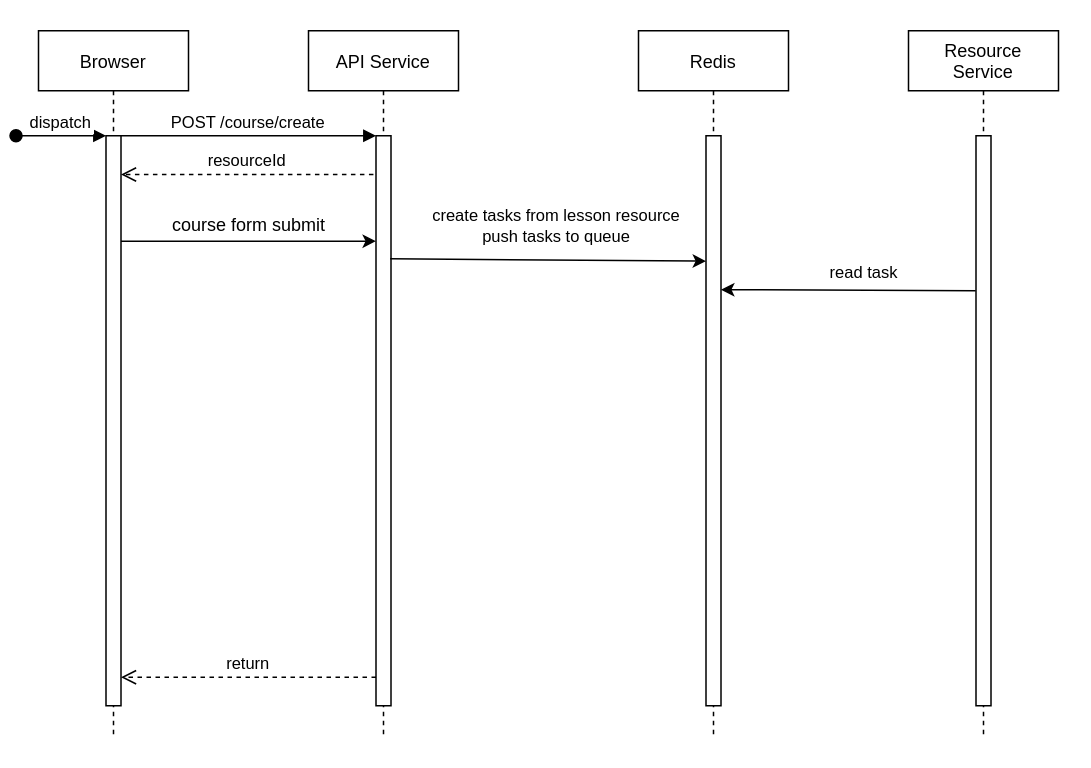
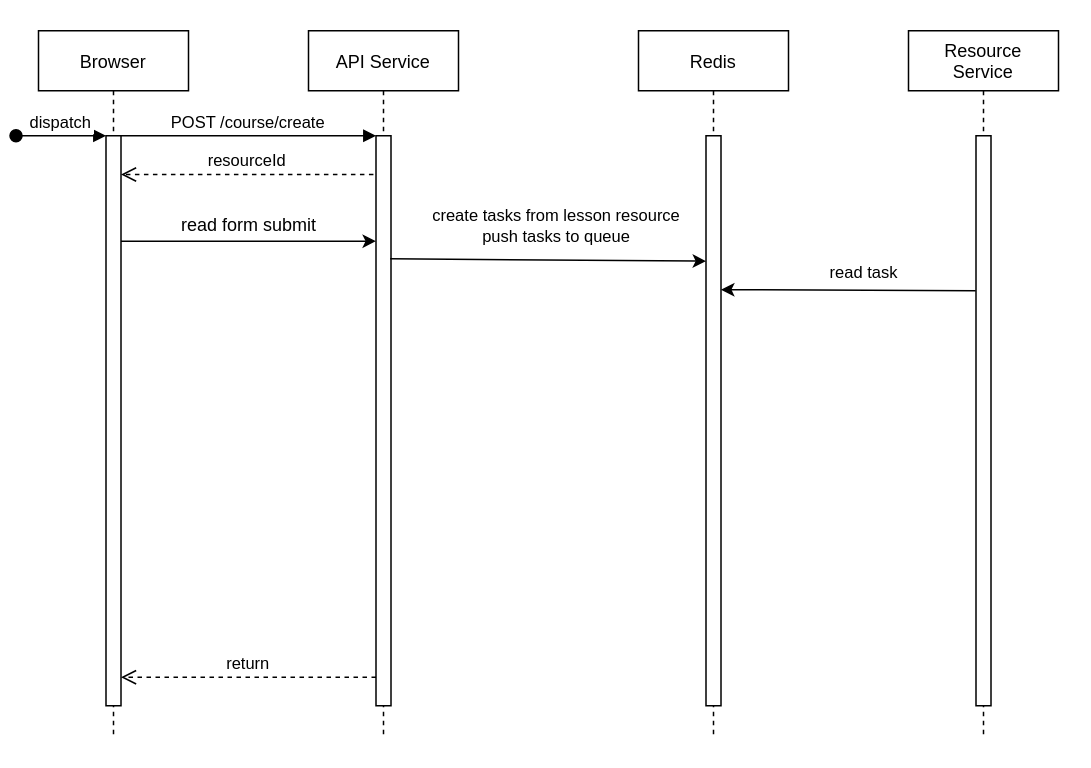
(249, 226) -> (249, 226)
